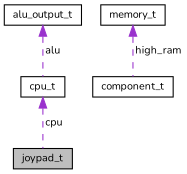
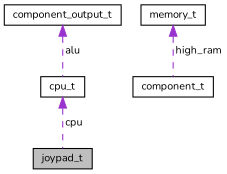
(43, 15) -> (63, 15)
